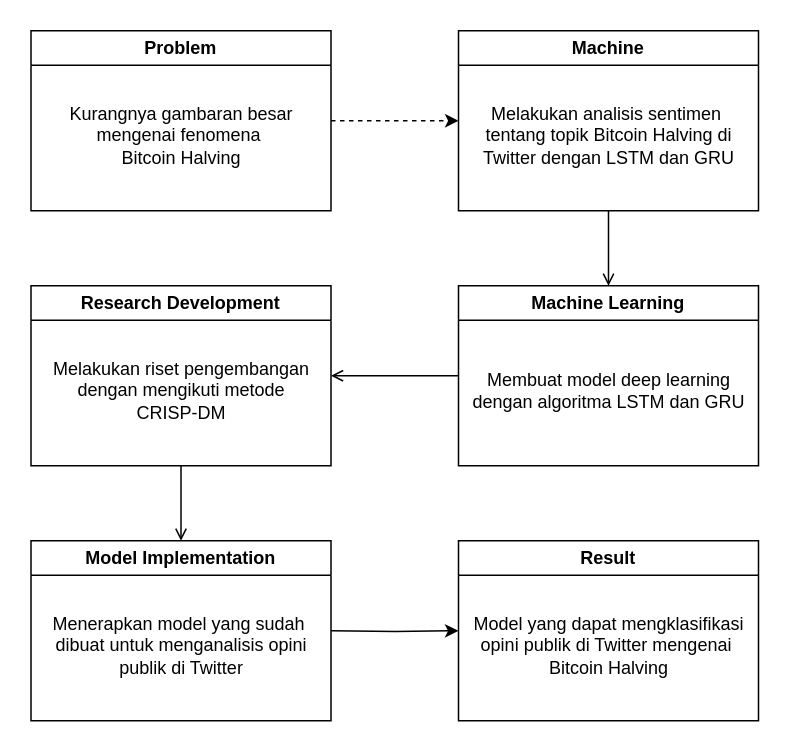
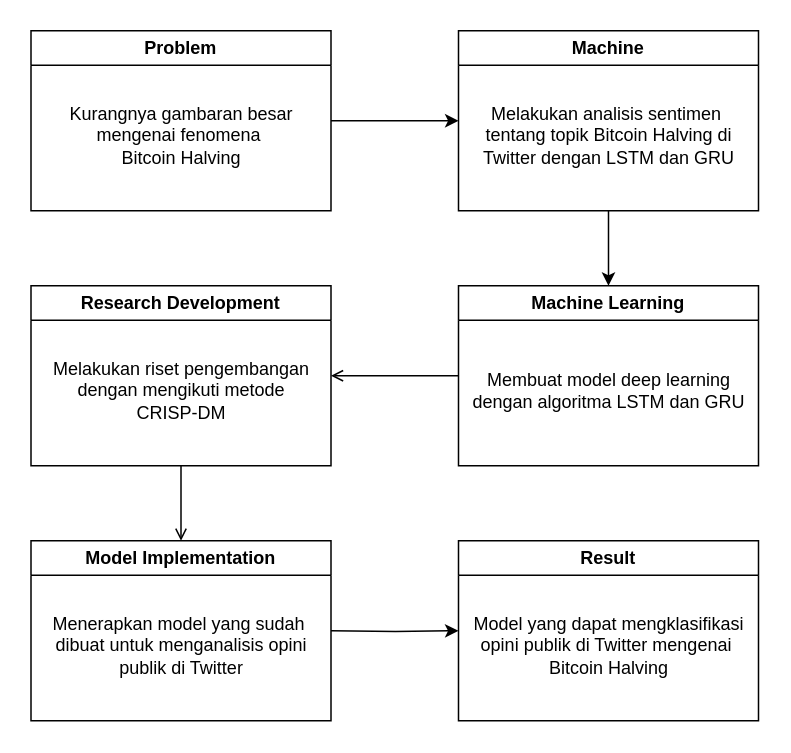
(391, 121) -> (391, 121)
(608, 276) -> (608, 274)
